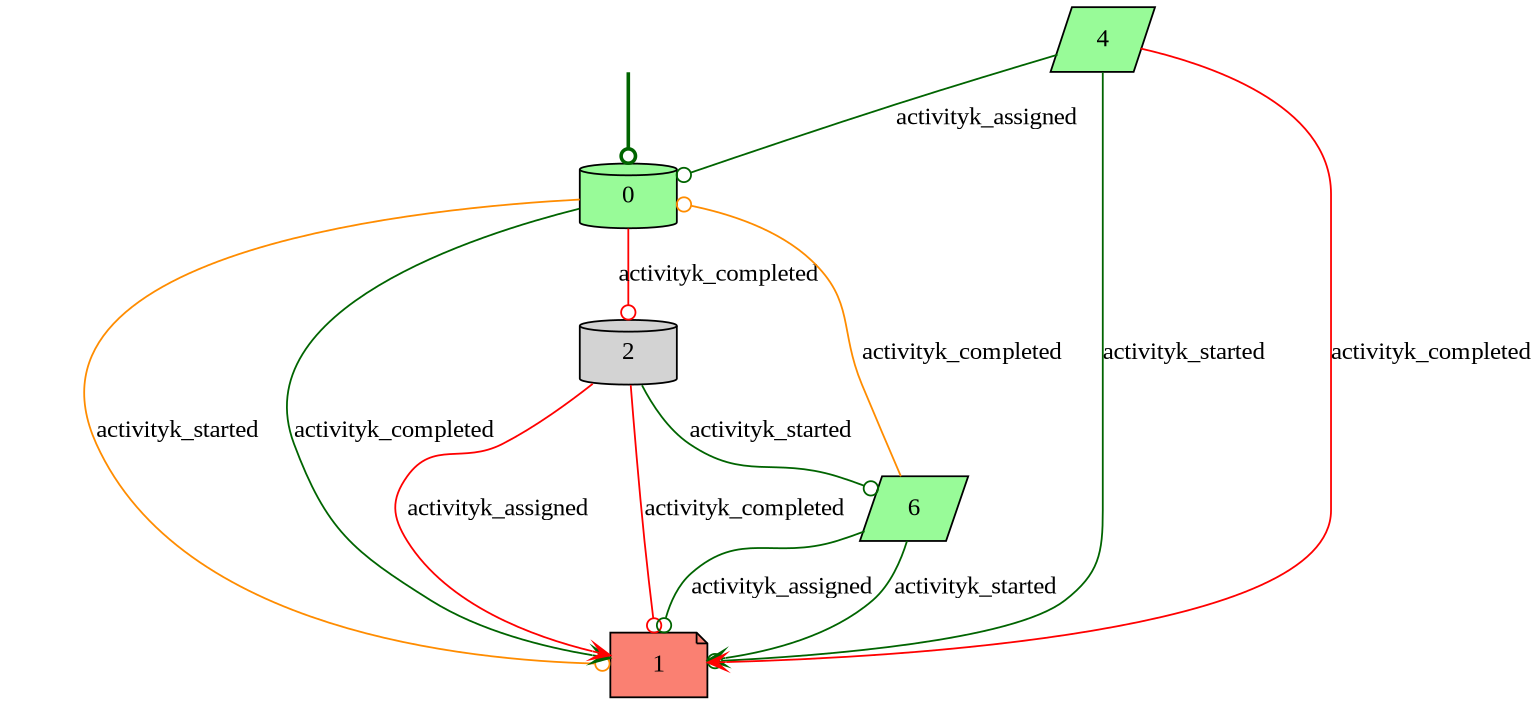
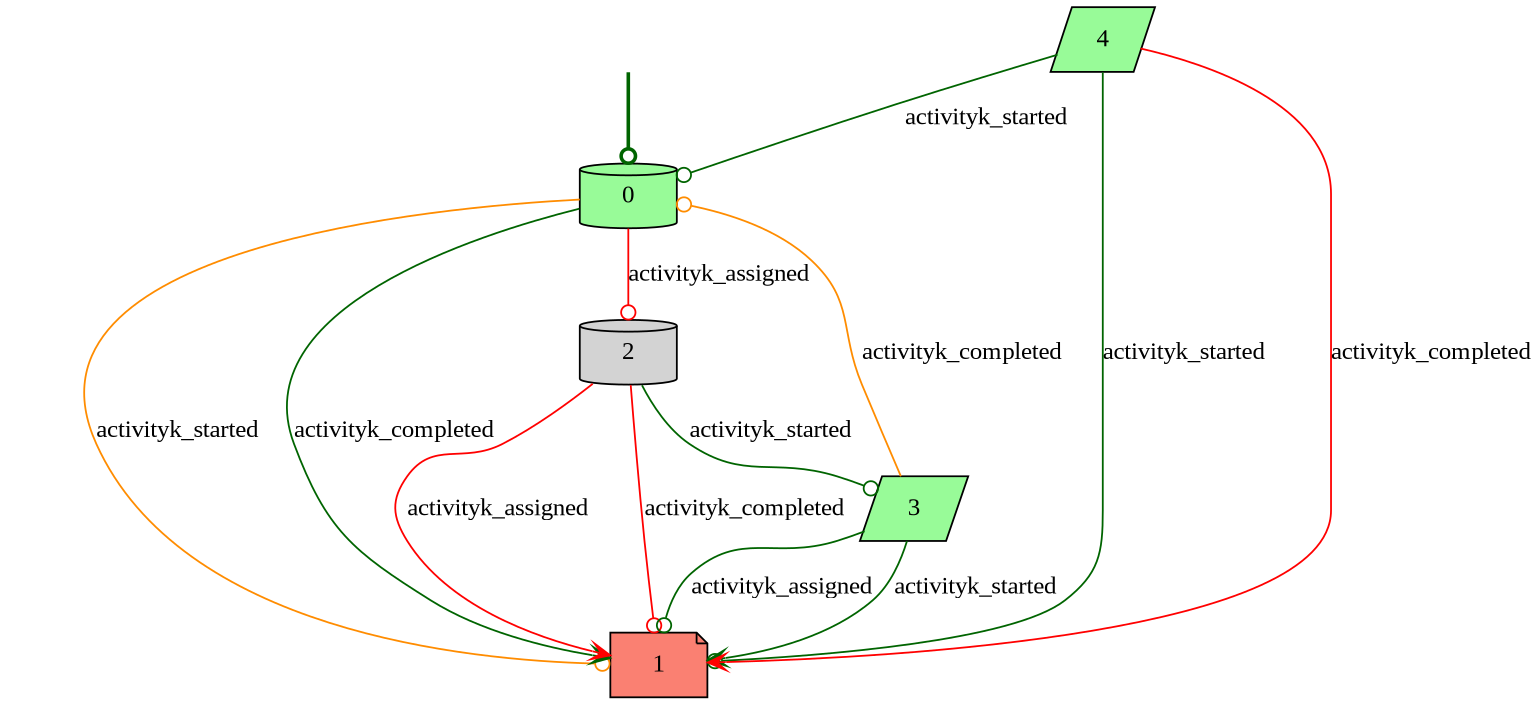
(987, 118) -> (987, 118)
(719, 274) -> (719, 274)
(914, 509) -> (914, 509)
